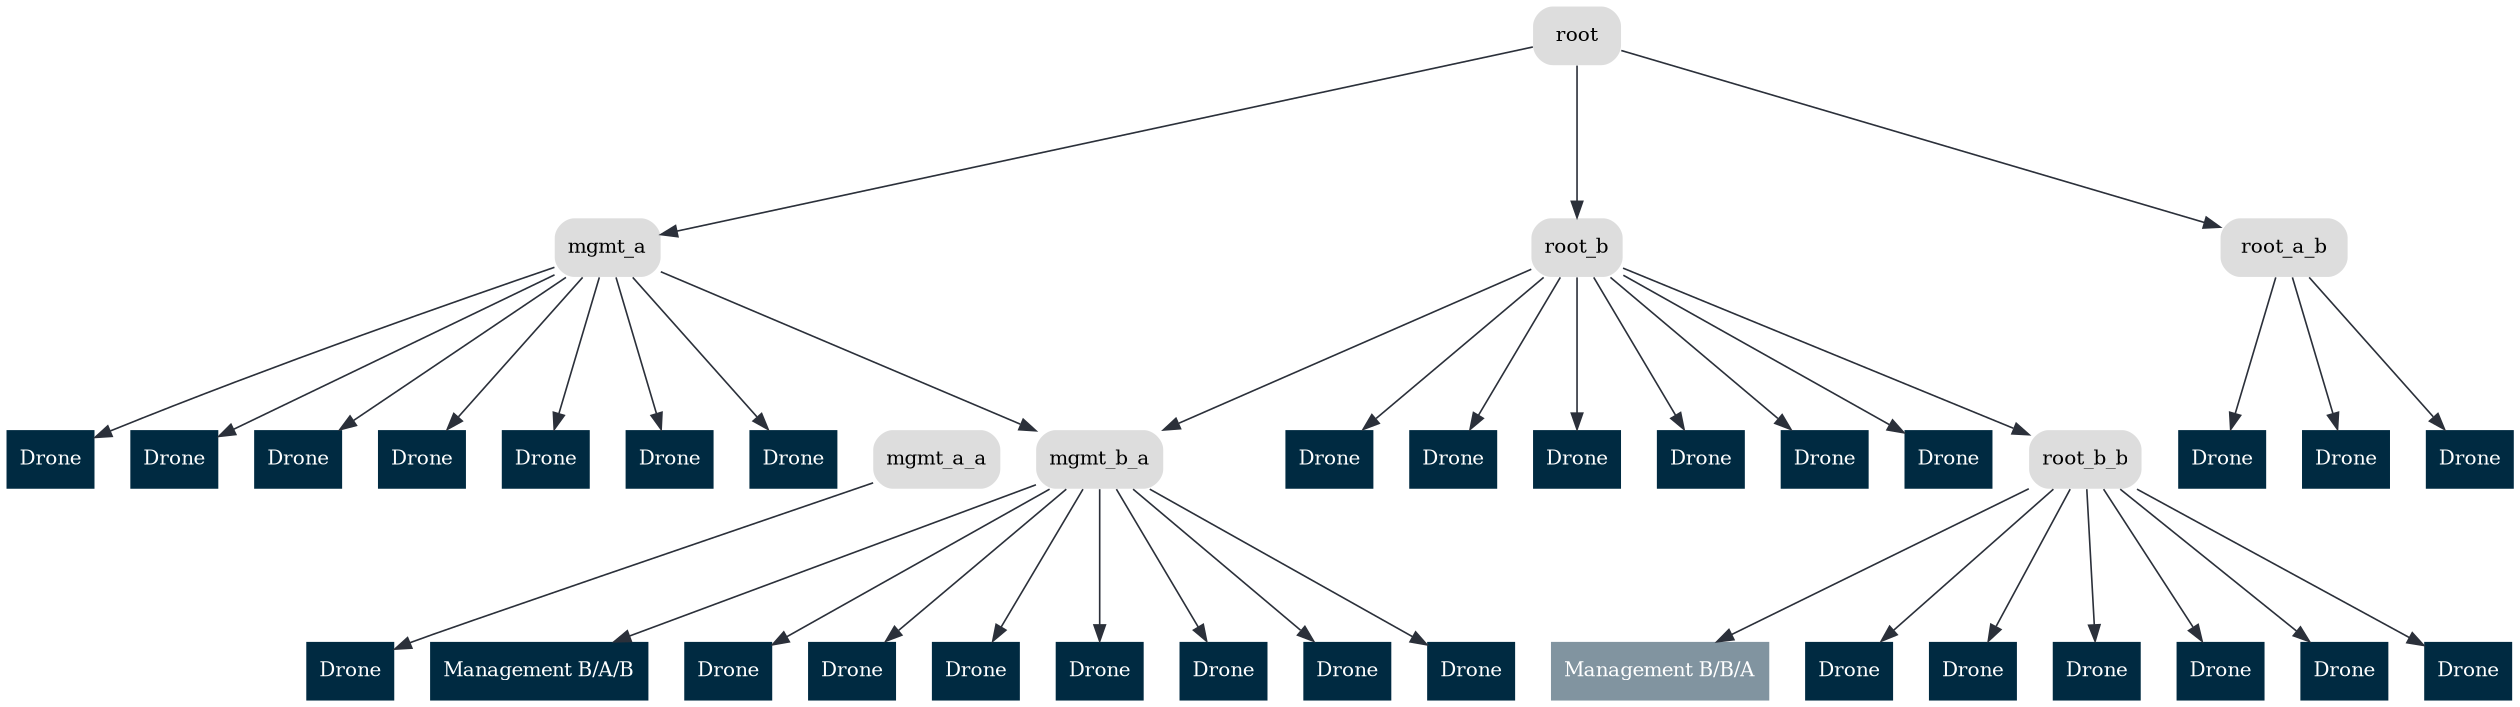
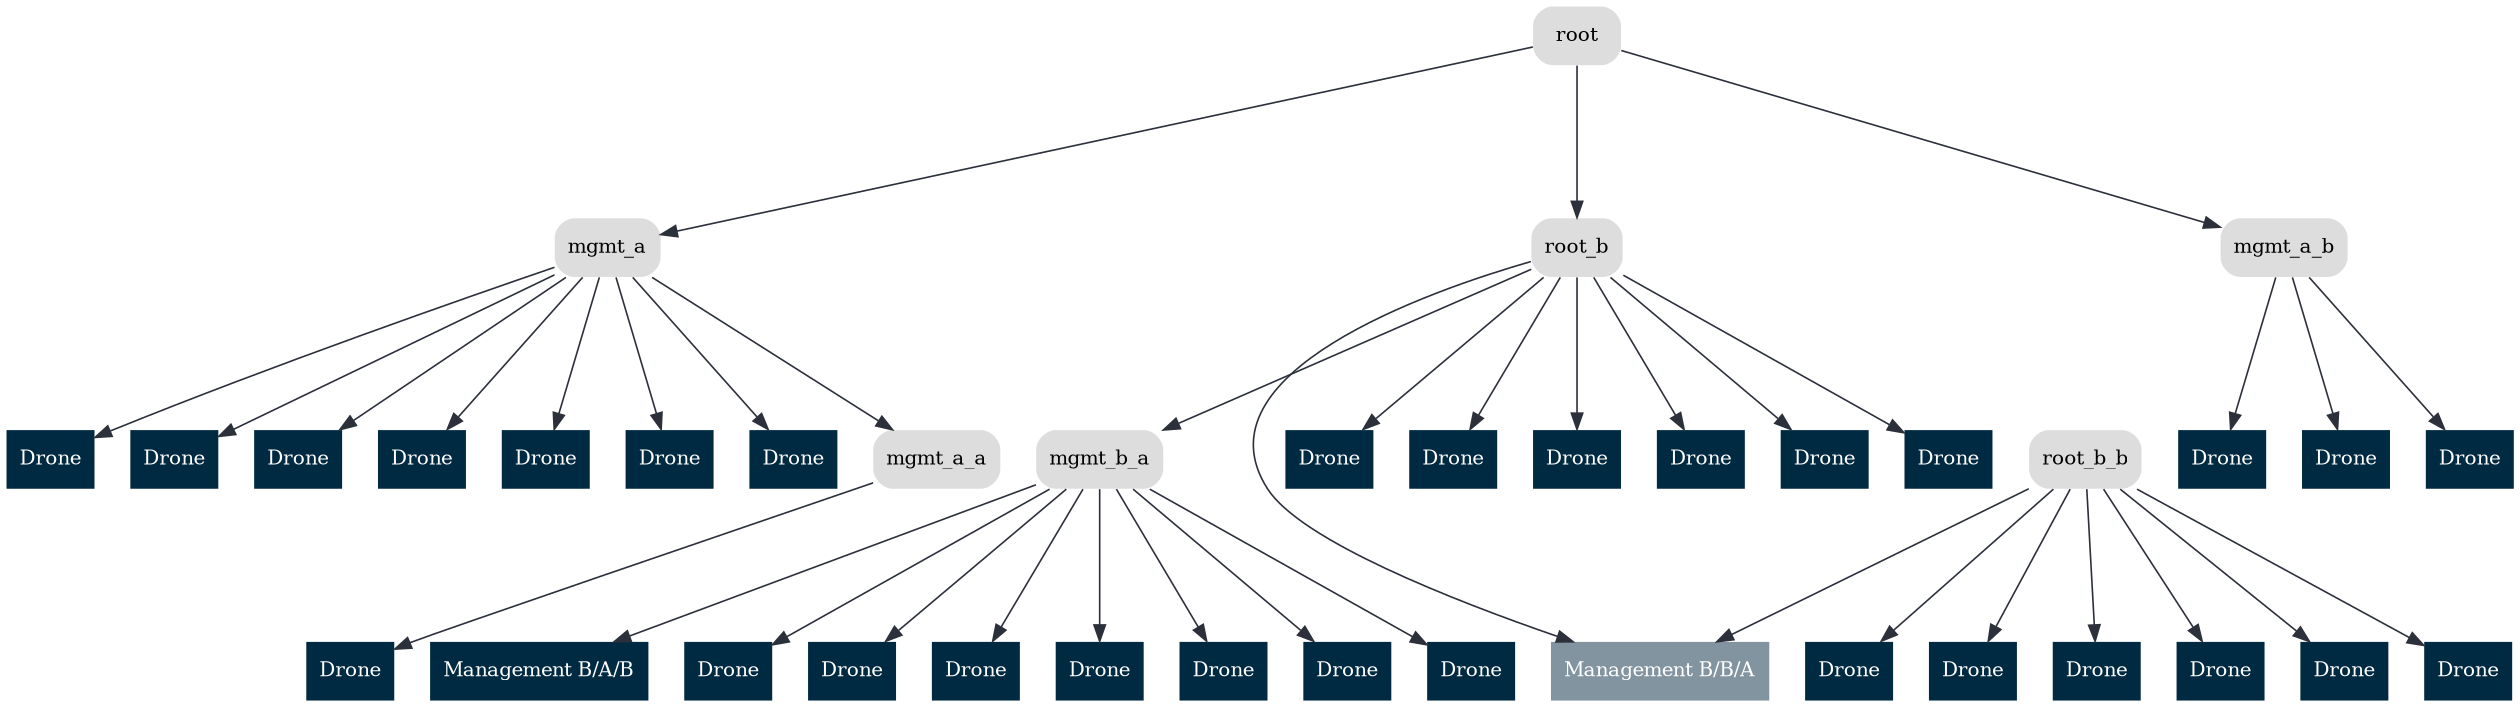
(2284, 248) -> (2284, 248)
(841, 348) -> (765, 349)
(1818, 348) -> (1257, 457)
